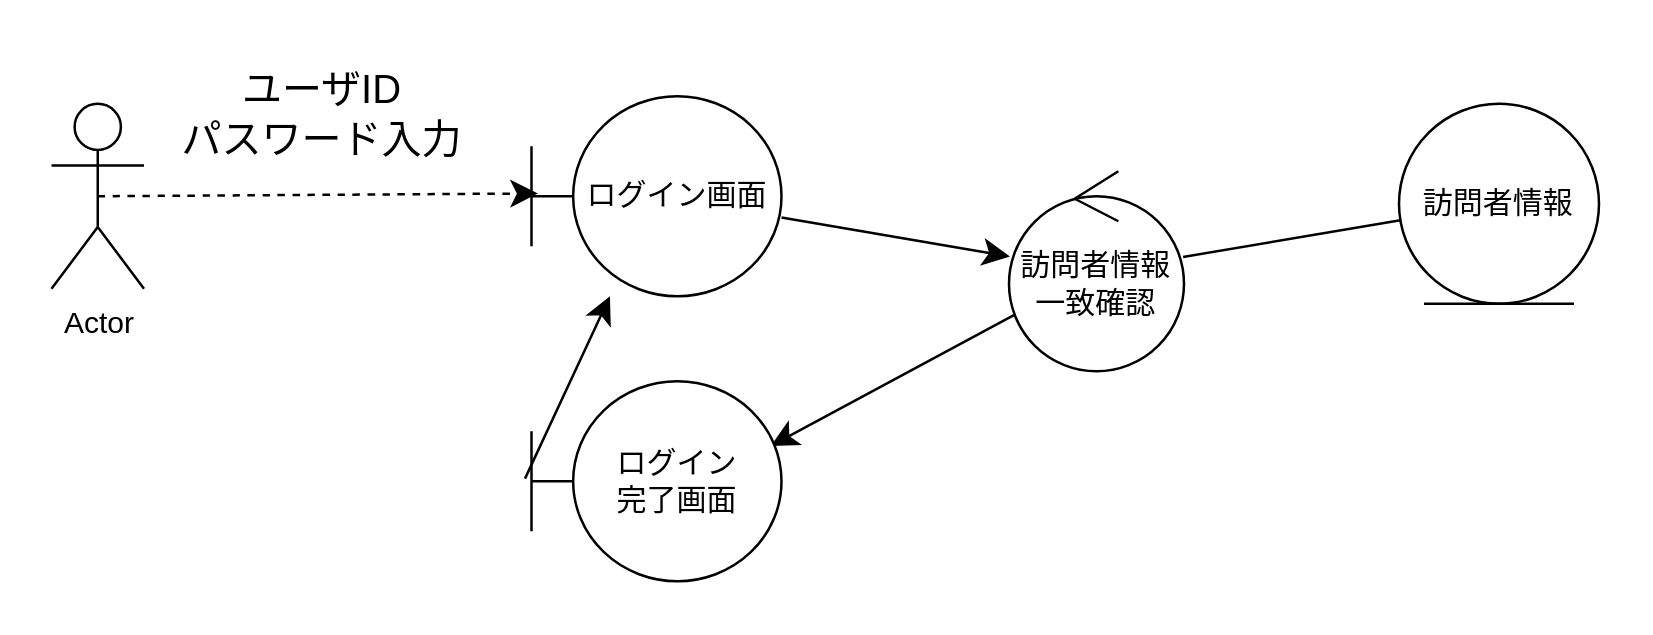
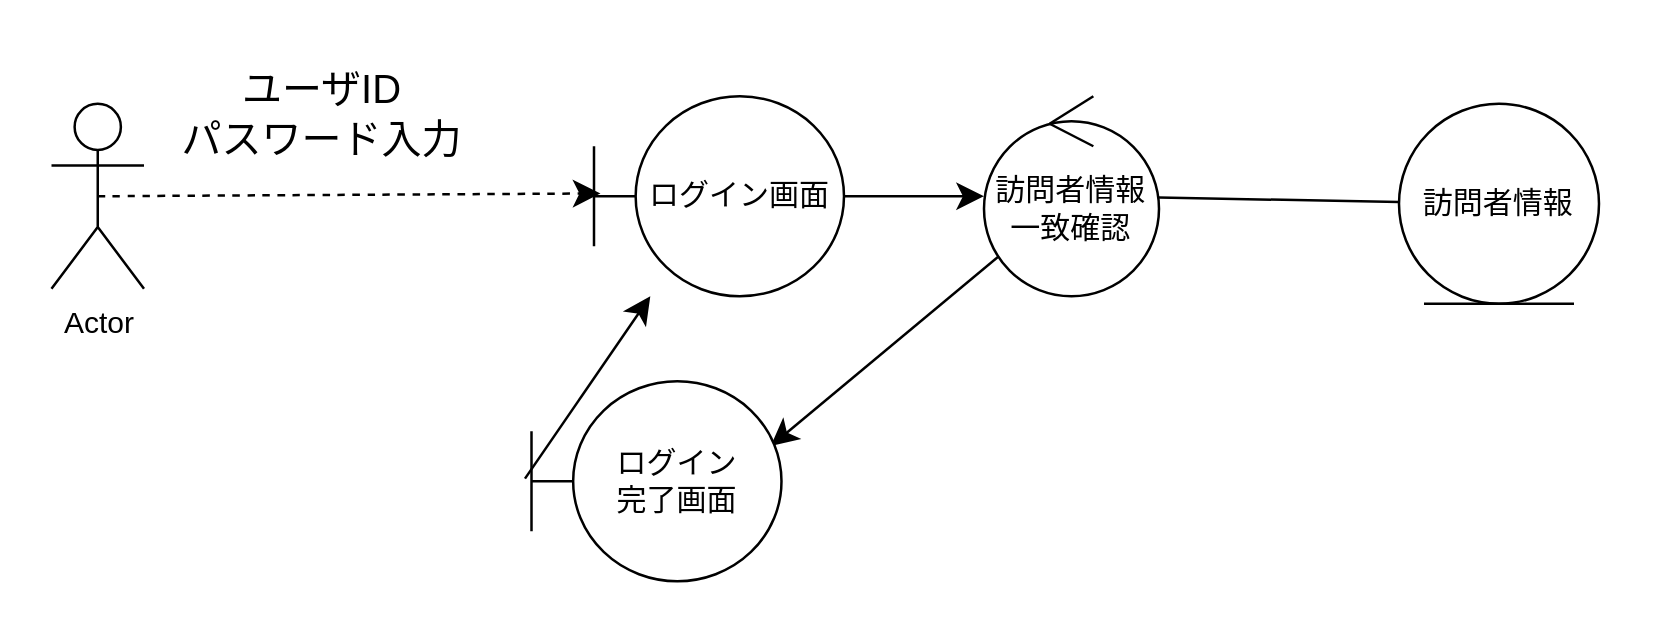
(656, 196) -> (719, 196)
(1096, 271) -> (1071, 196)
